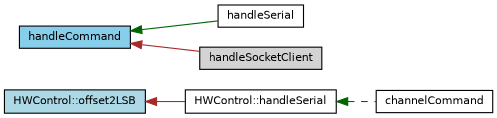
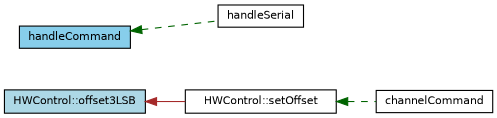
(180, 25) -> (180, 25)
(261, 58) -> none
(75, 102) -> (75, 102)
(261, 102) -> (261, 102)
